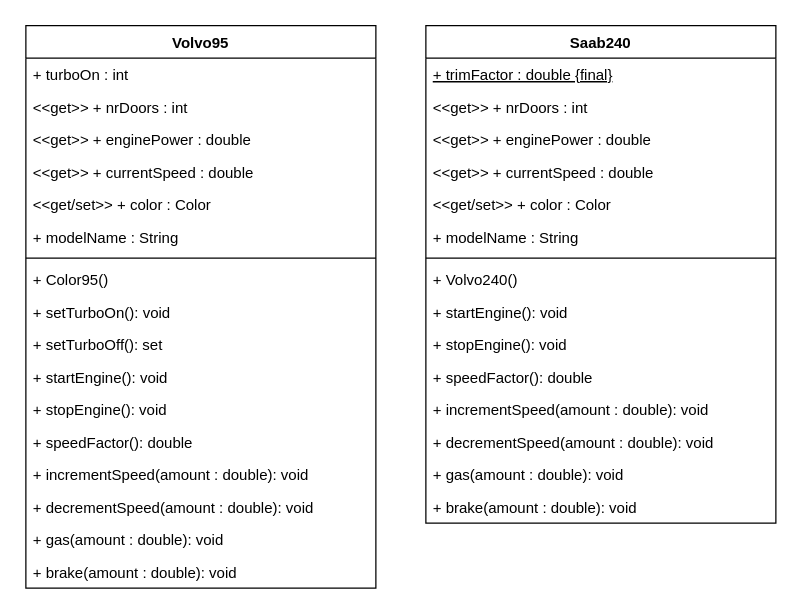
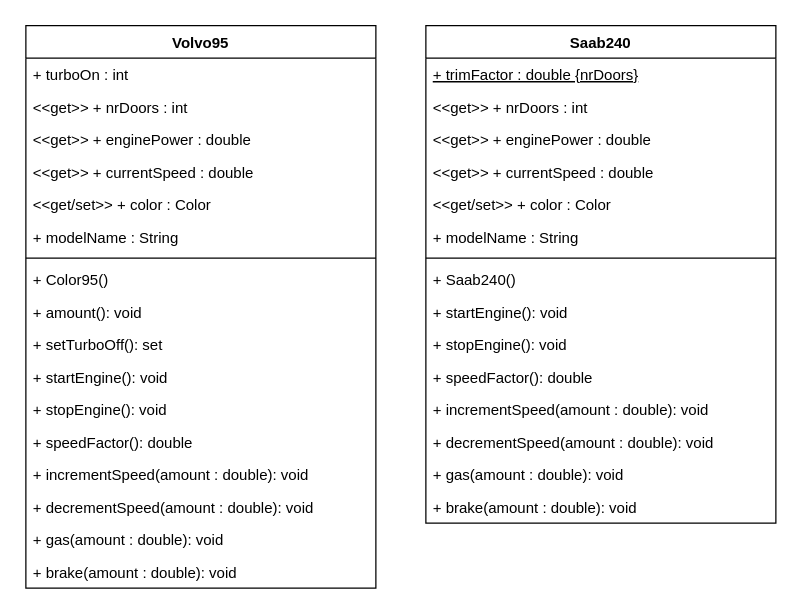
(537, 75) -> (549, 75)
(479, 280) -> (477, 280)
(109, 313) -> (92, 313)
